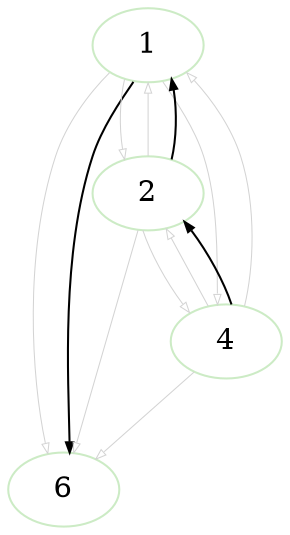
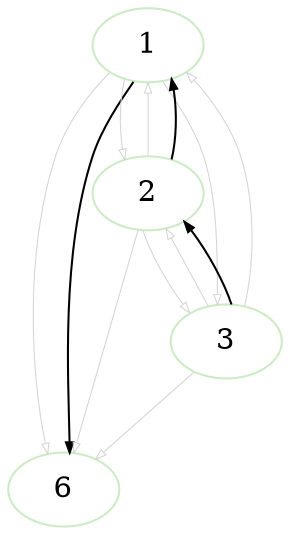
(226, 341) -> (226, 341)
